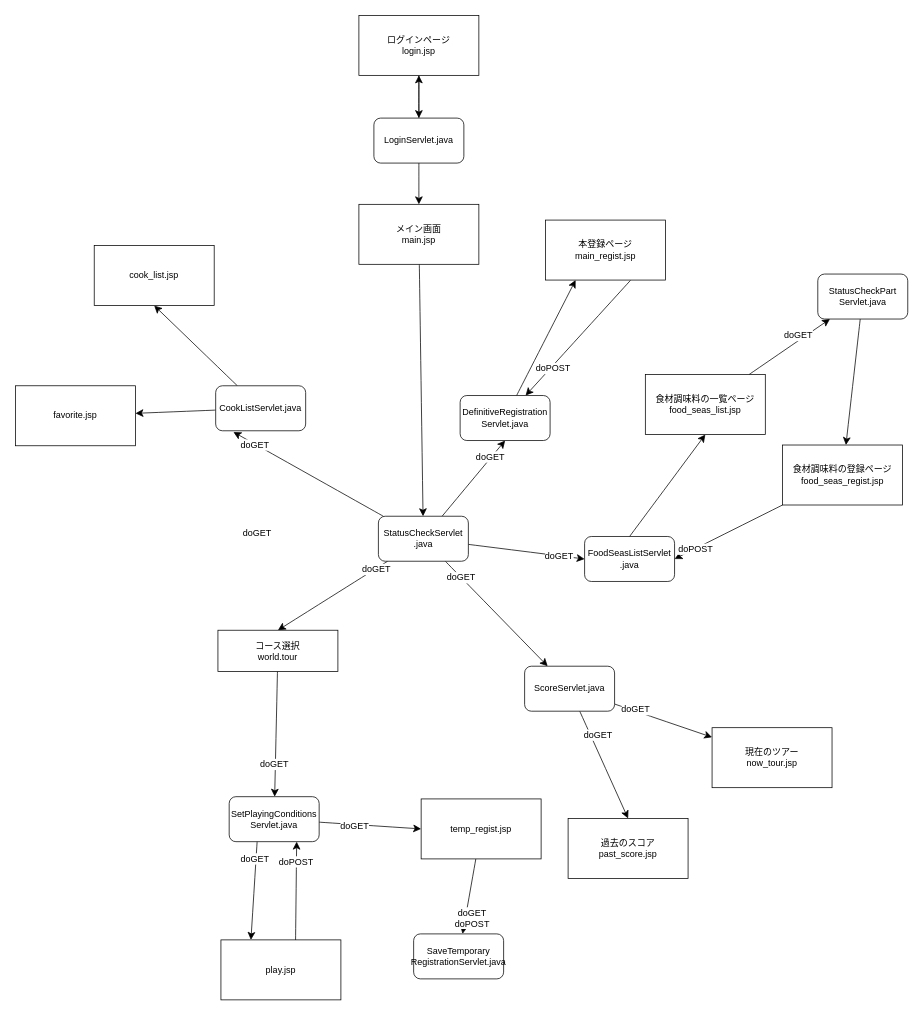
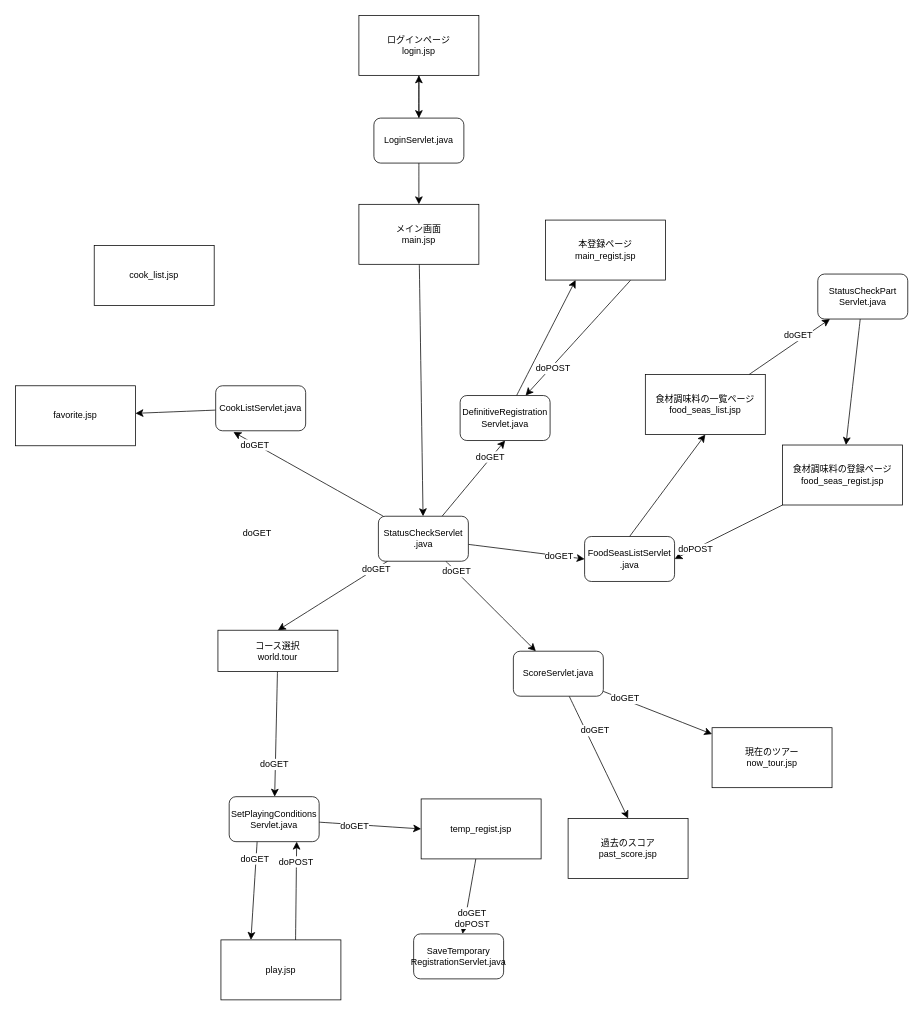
(192, 342) -> none
(570, 689) -> (558, 674)
